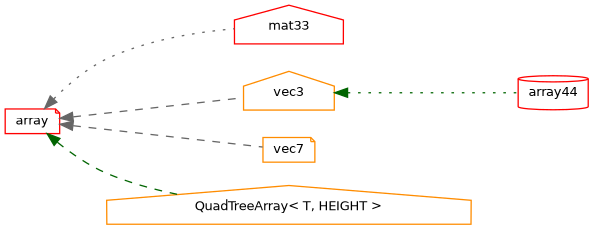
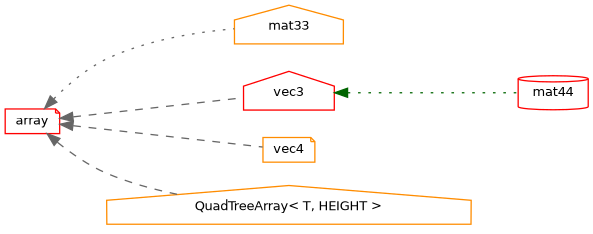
(289, 27) -> (289, 27)
(289, 93) -> (289, 93)
(553, 93) -> (553, 93)
(289, 150) -> (289, 150)
(114, 176) -> (114, 176)
